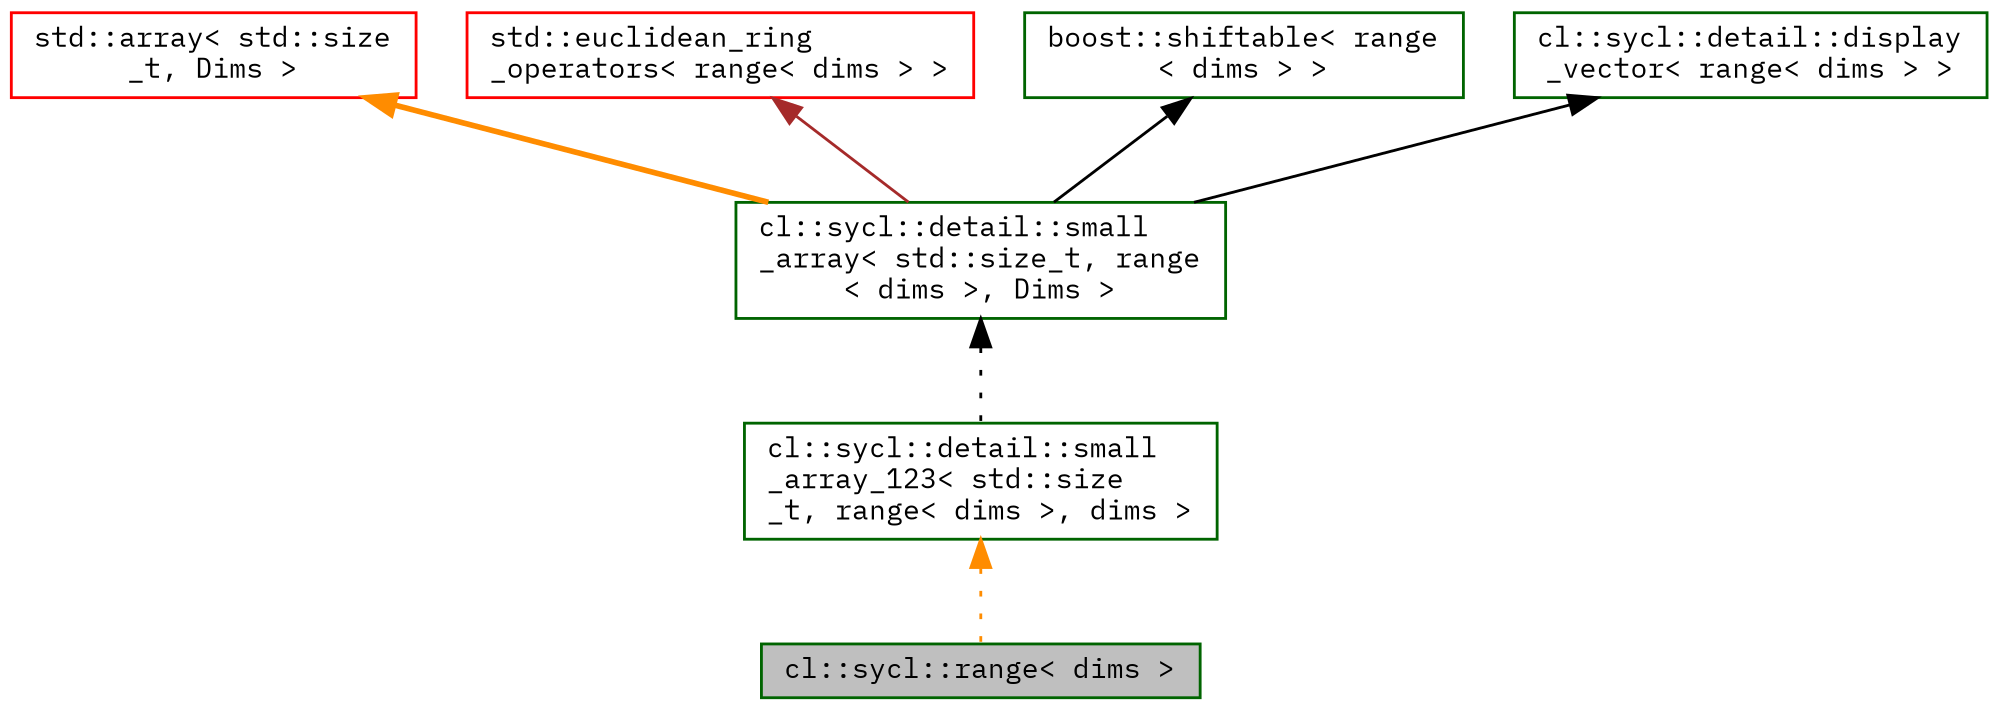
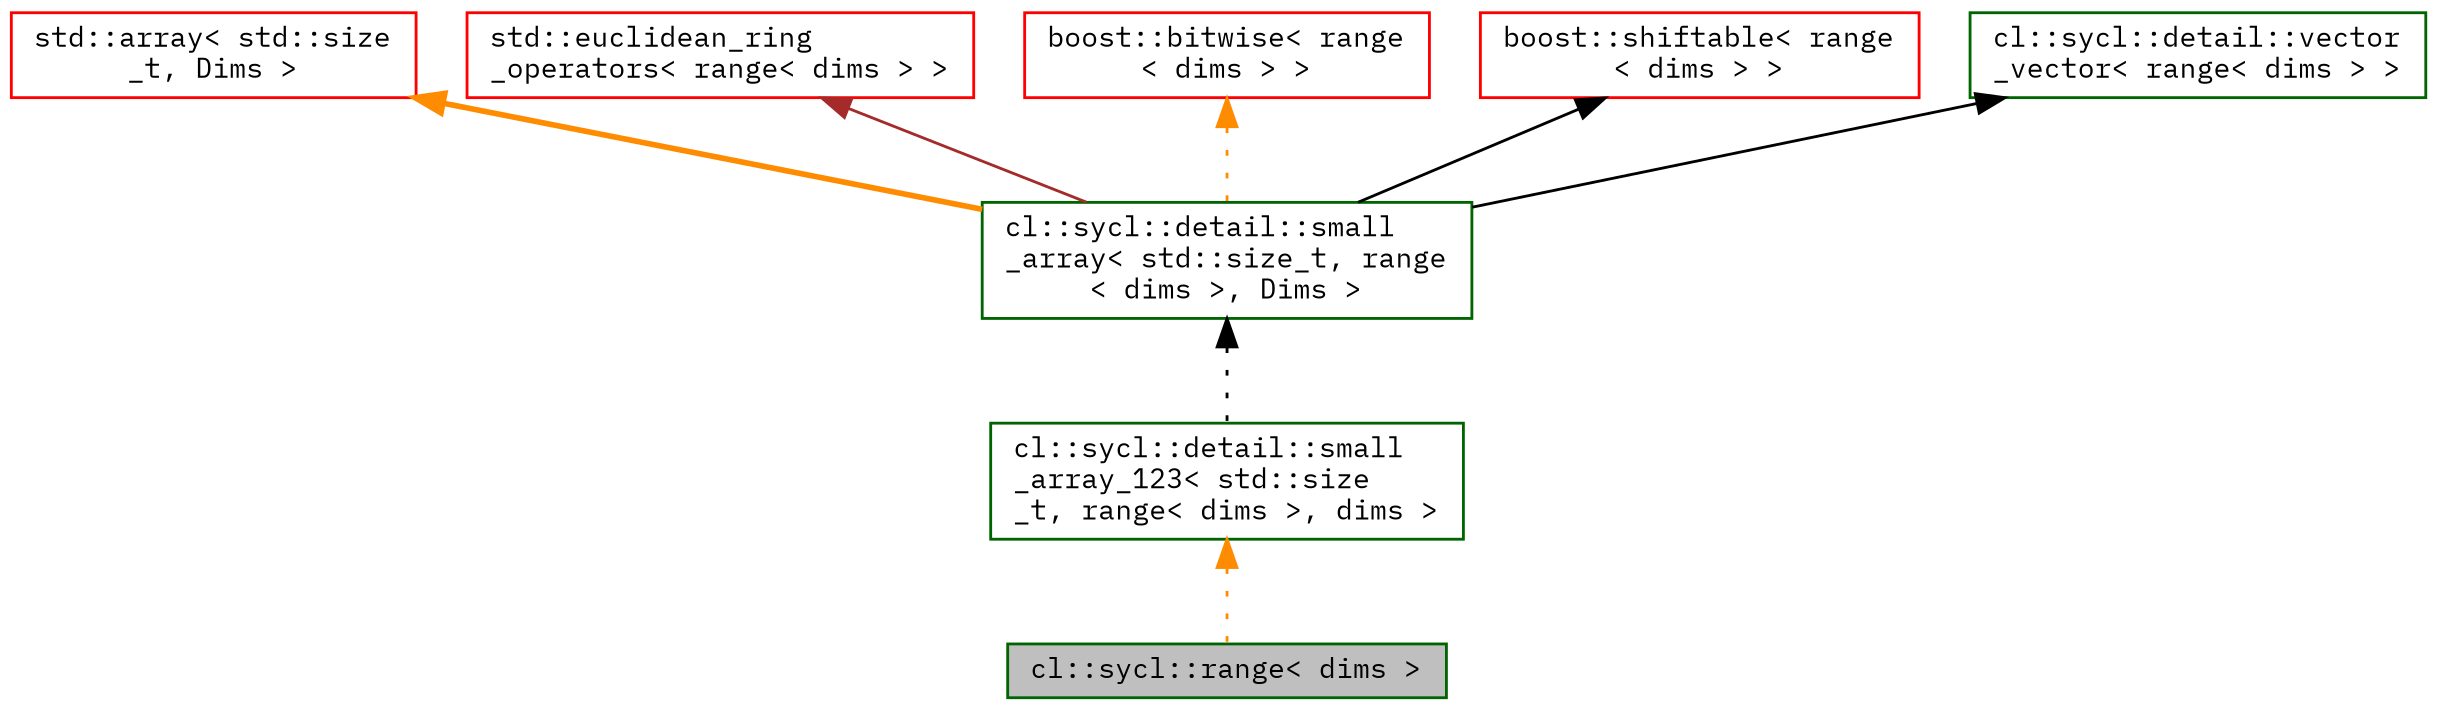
none -> (1227, 55)
(1244, 55) -> (1700, 55)
(1751, 55) -> (2198, 55)
